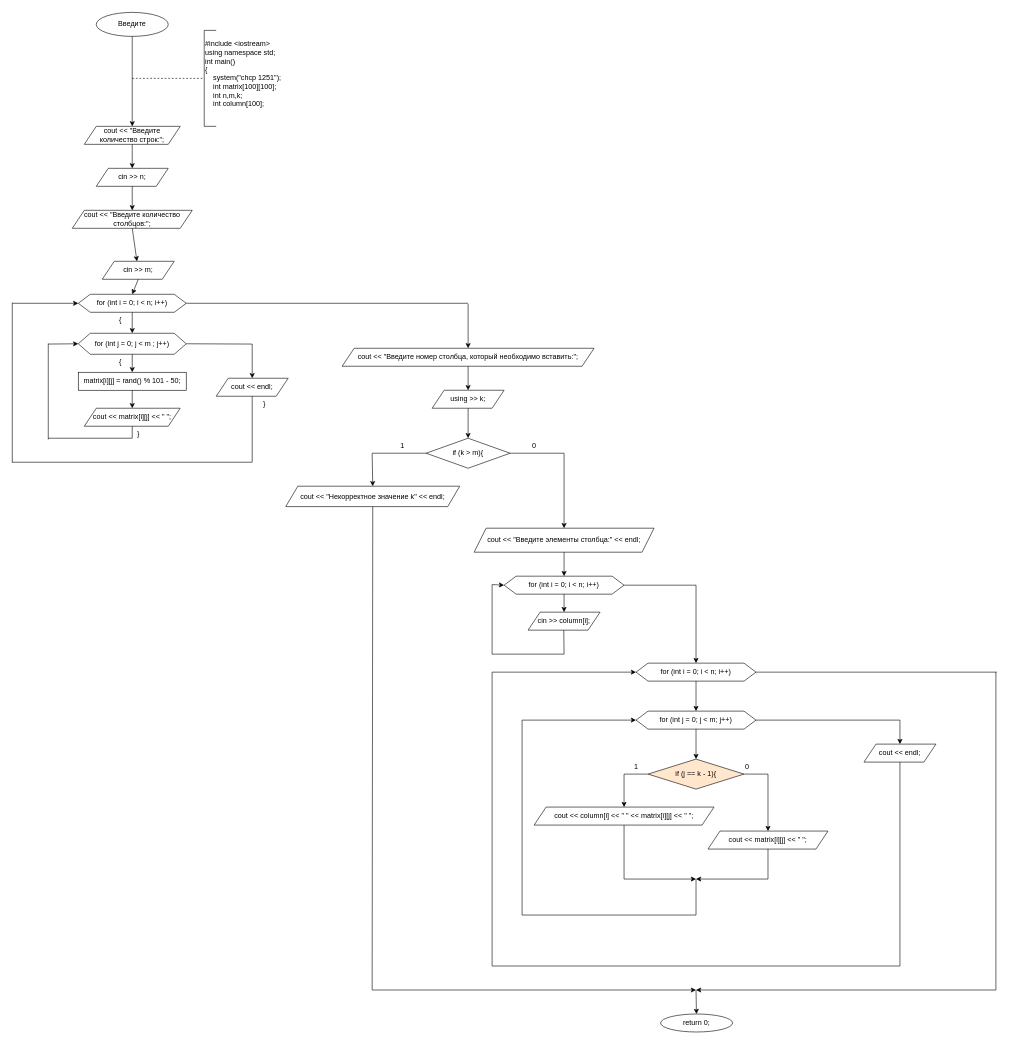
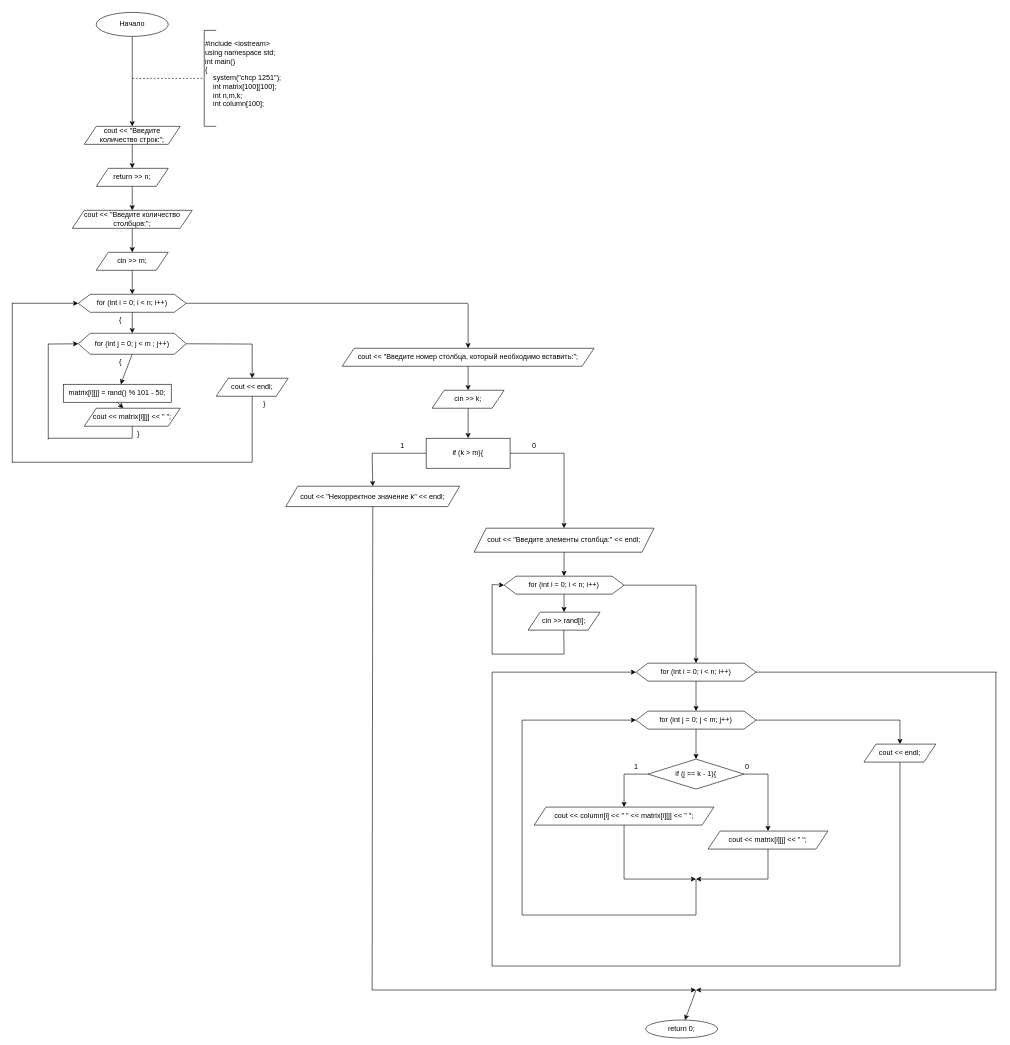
(132, 24) -> (132, 24)
(132, 177) -> (132, 177)
(138, 270) -> (132, 261)
(132, 381) -> (117, 393)
(468, 399) -> (468, 399)
(468, 453) -> (468, 453)
(564, 621) -> (564, 621)
(696, 774) -> (696, 774)
(697, 1023) -> (682, 1029)
